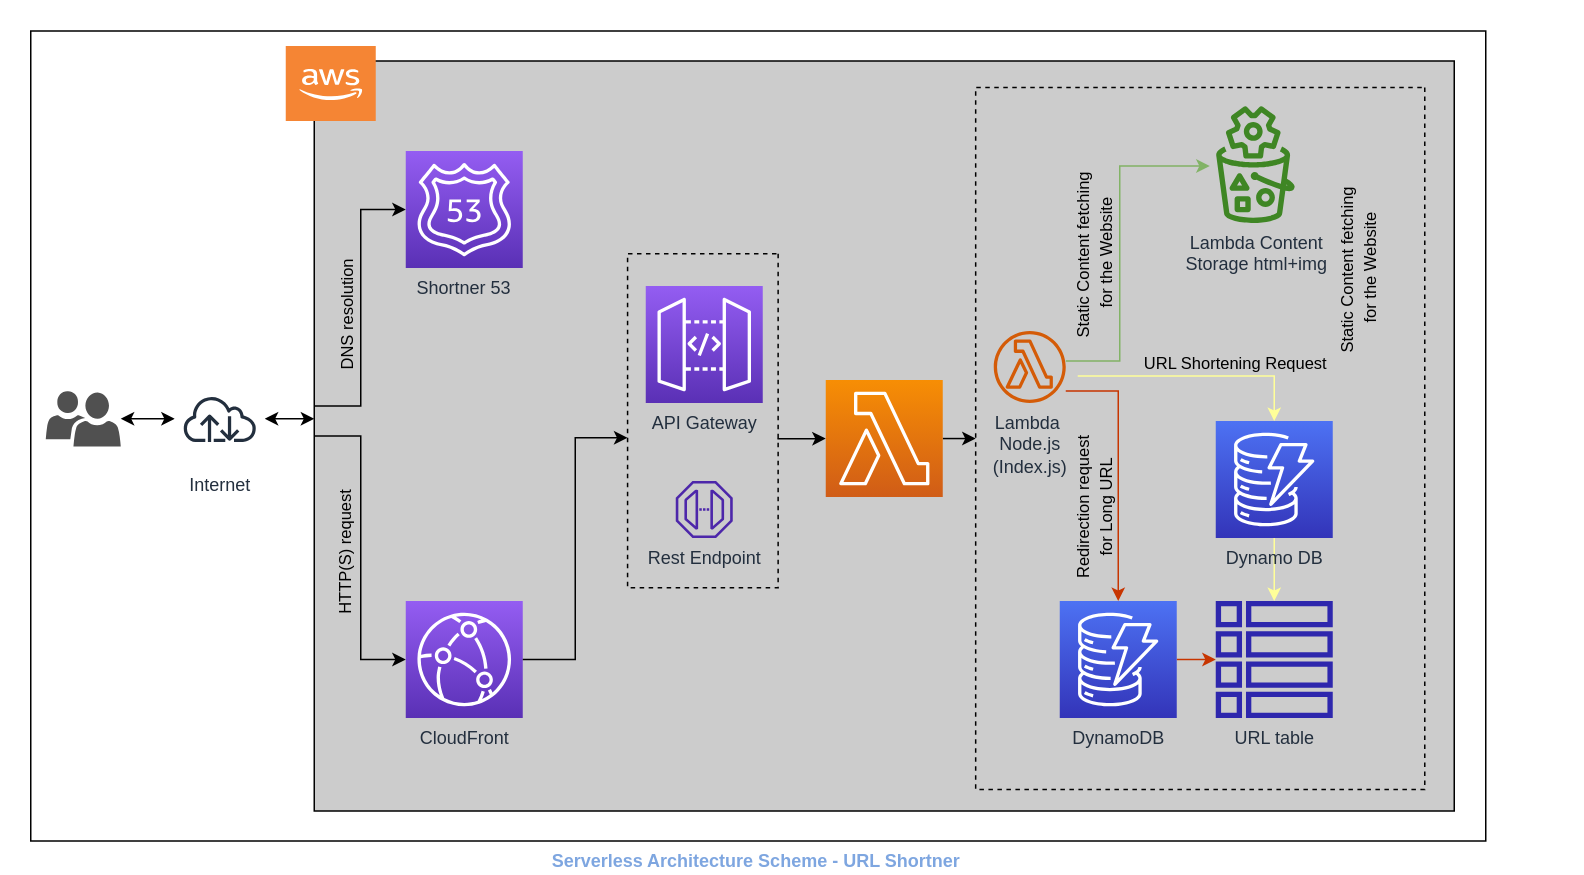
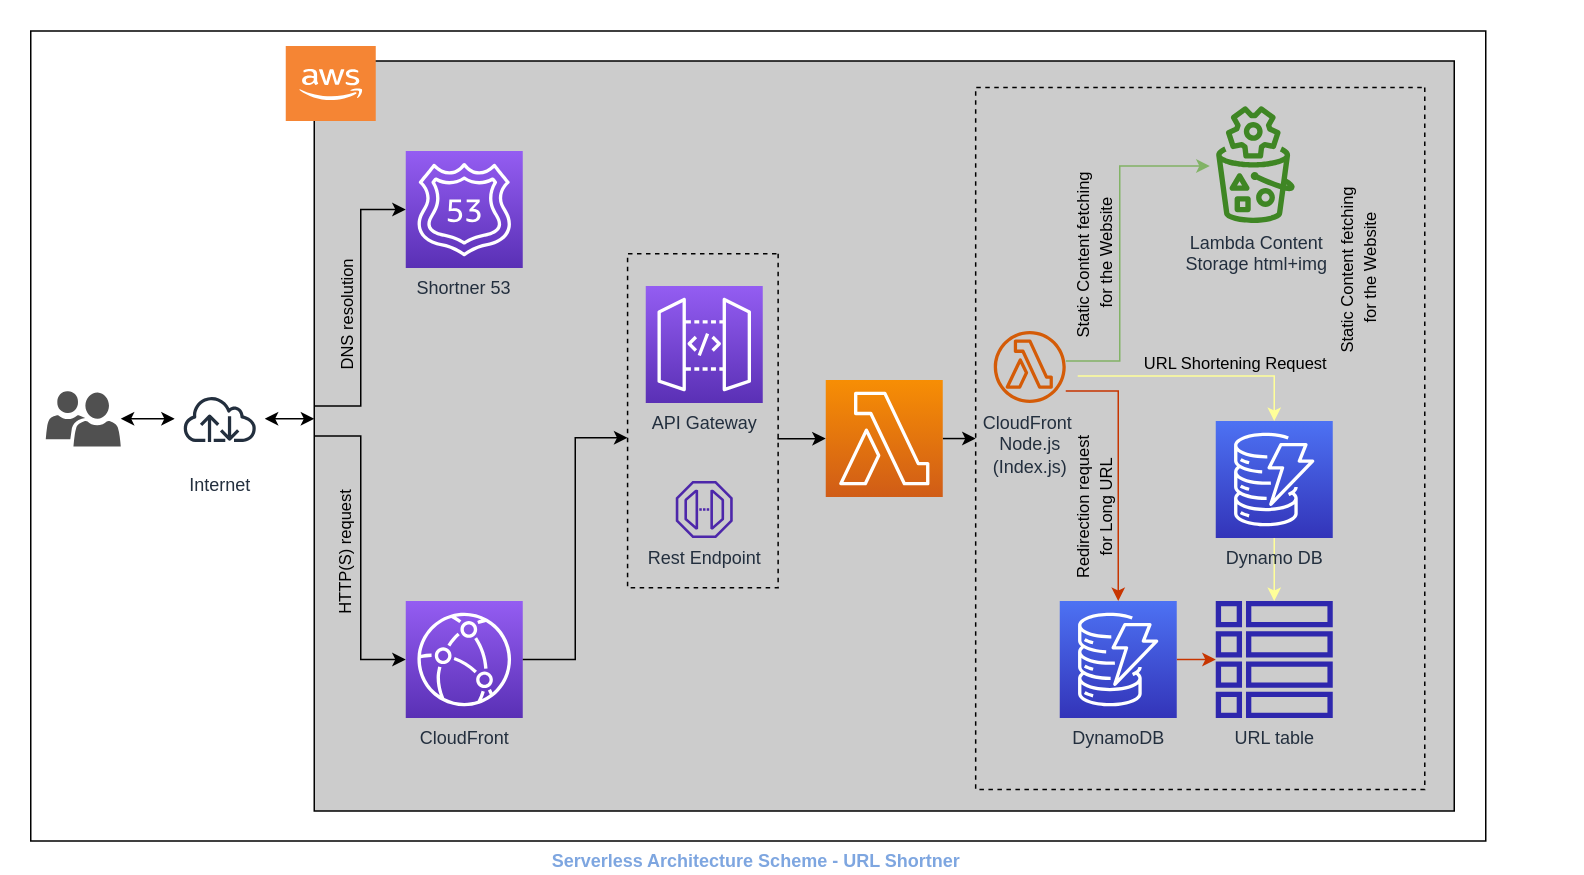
(1031, 446) -> (1031, 446)
